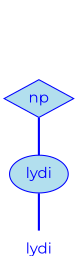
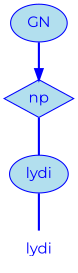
none -> (39, 23)
